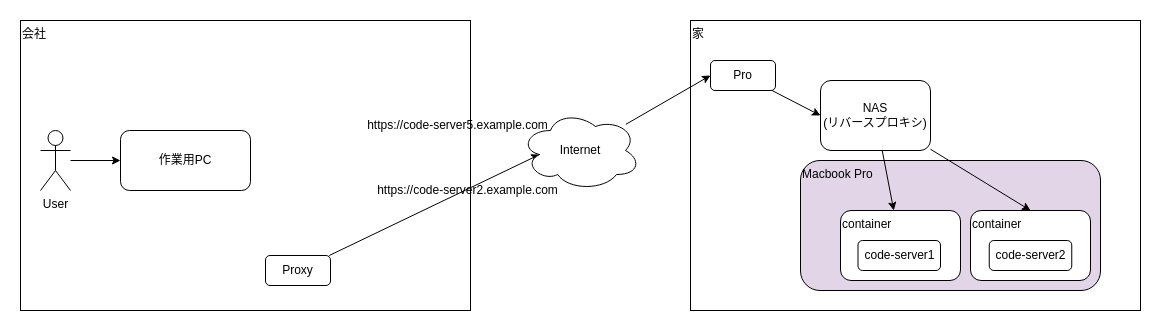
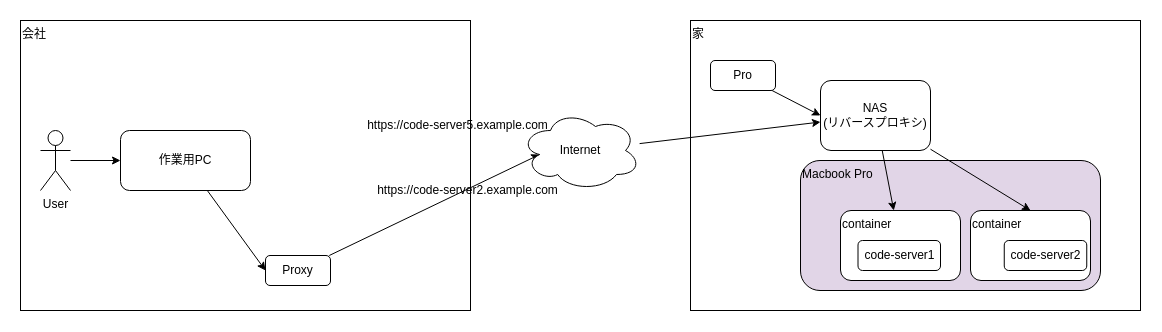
(665, 102) -> (726, 133)
none -> (235, 228)
(1031, 256) -> (1046, 256)
